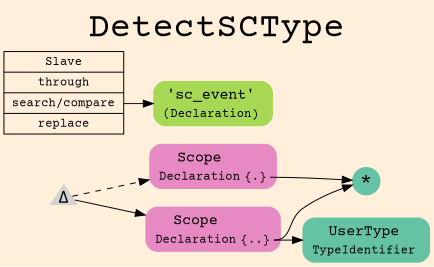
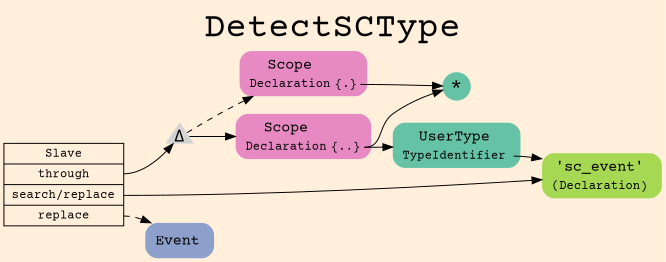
(64, 103) -> (64, 194)
none -> (523, 156)
none -> (147, 167)
none -> (180, 241)
